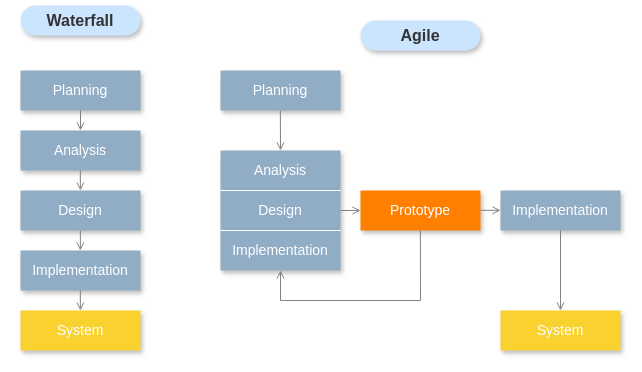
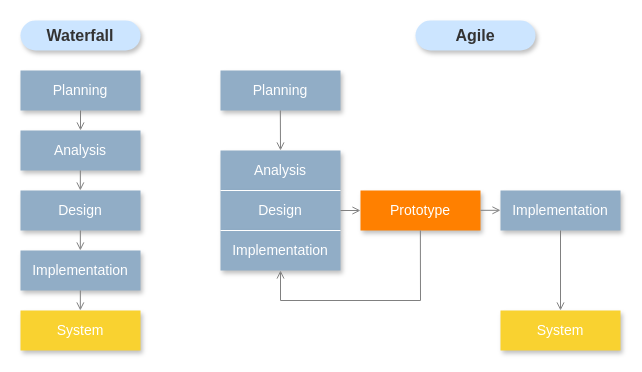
(81, 21) -> (81, 36)
(421, 36) -> (476, 36)
